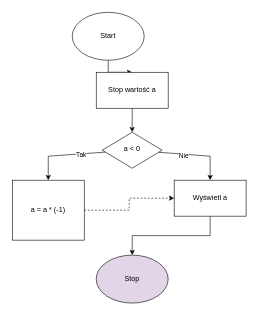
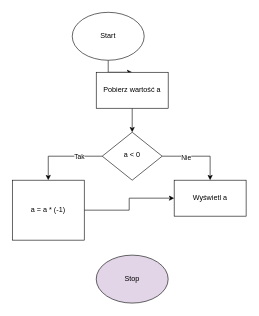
(132, 90) -> (132, 90)
(132, 150) -> (132, 156)
(129, 206) -> (129, 206)
(172, 236) -> none
